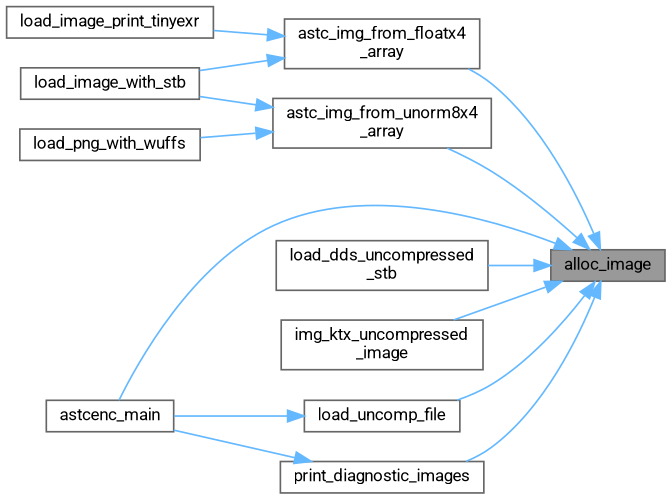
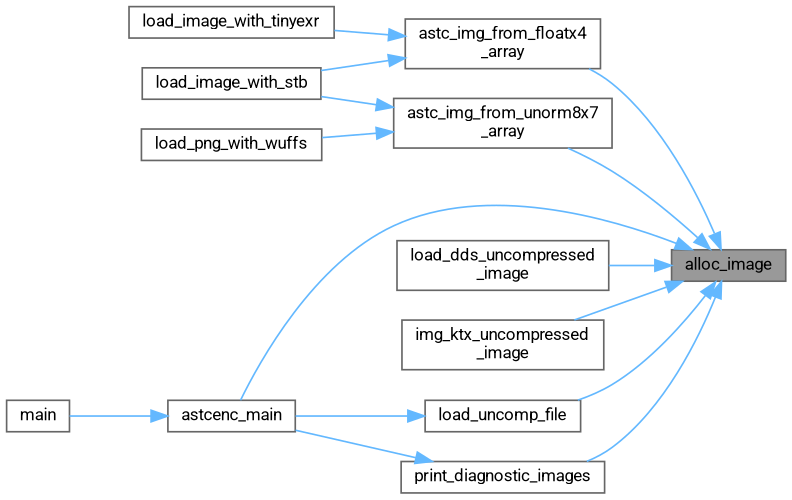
(110, 22) -> (232, 22)
(382, 123) -> (503, 123)
(382, 265) -> (503, 265)
none -> (38, 416)
